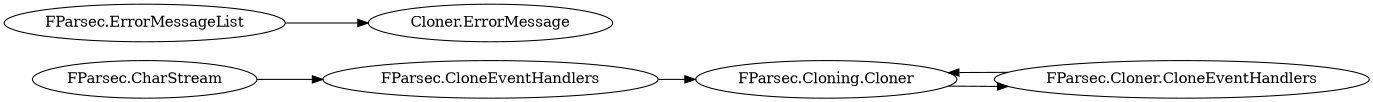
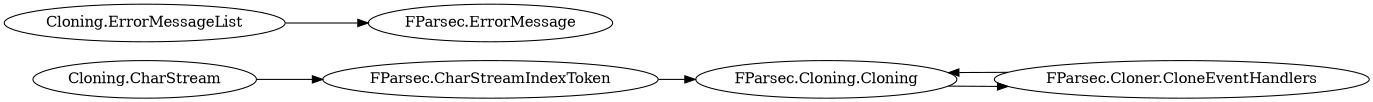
(145, 23) -> (145, 23)
(490, 23) -> (490, 23)
(145, 79) -> (145, 79)
(490, 79) -> (490, 79)
(826, 79) -> (826, 79)
